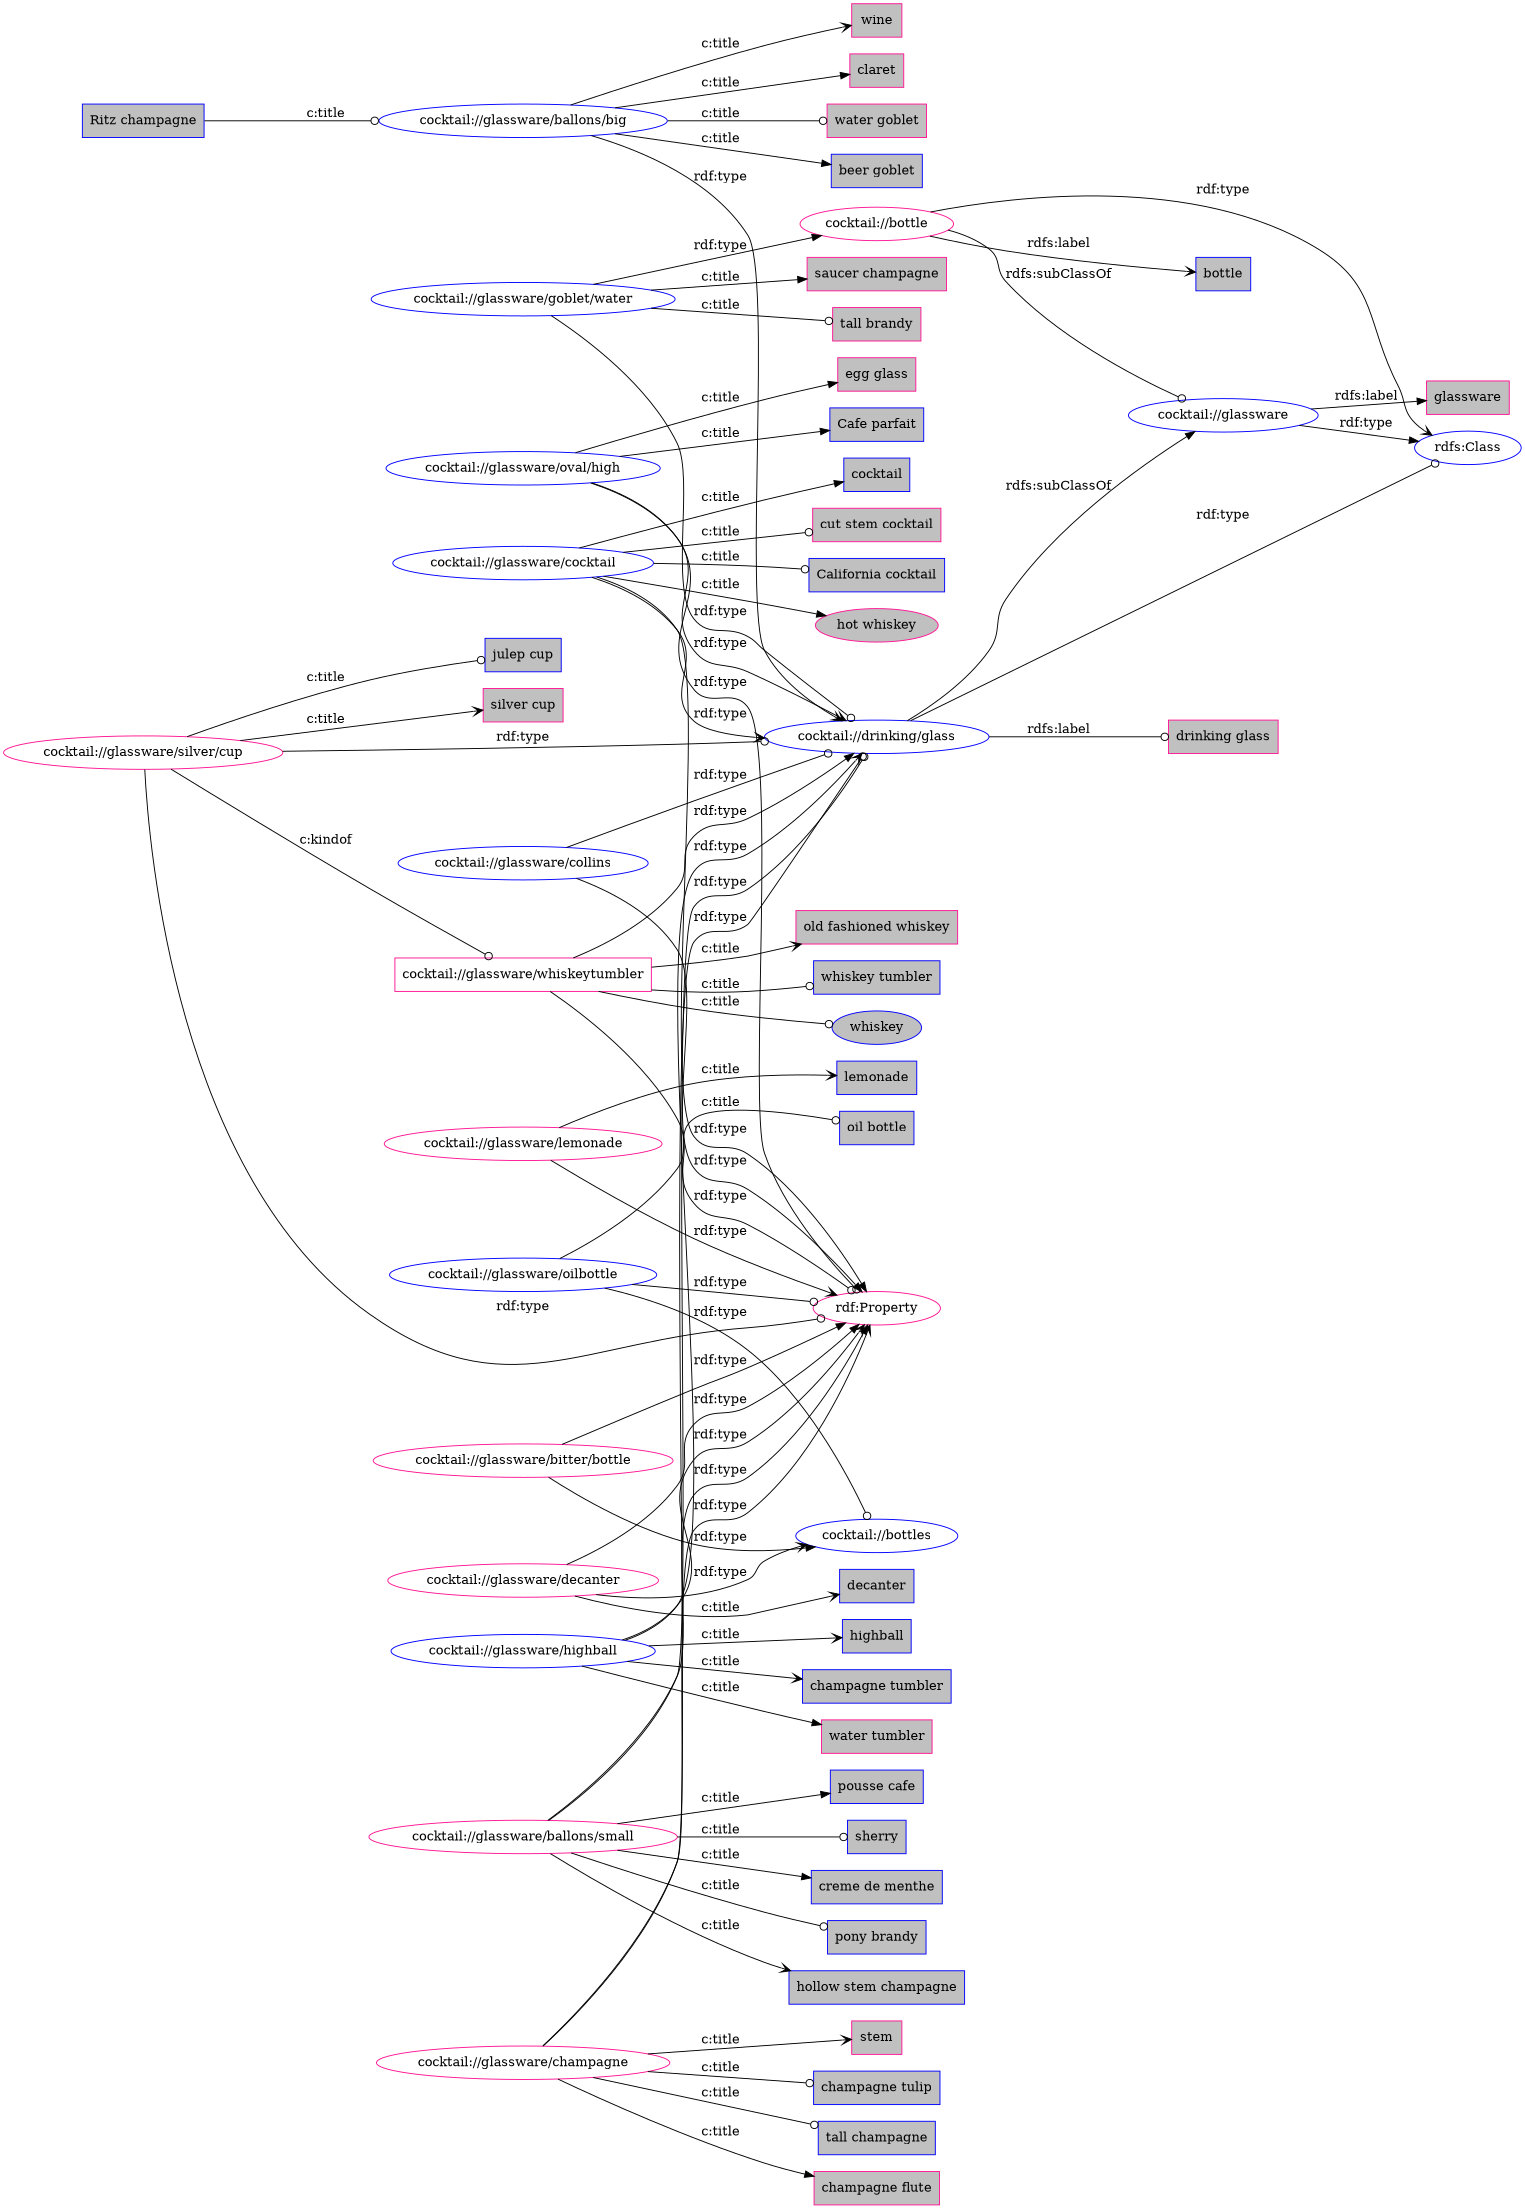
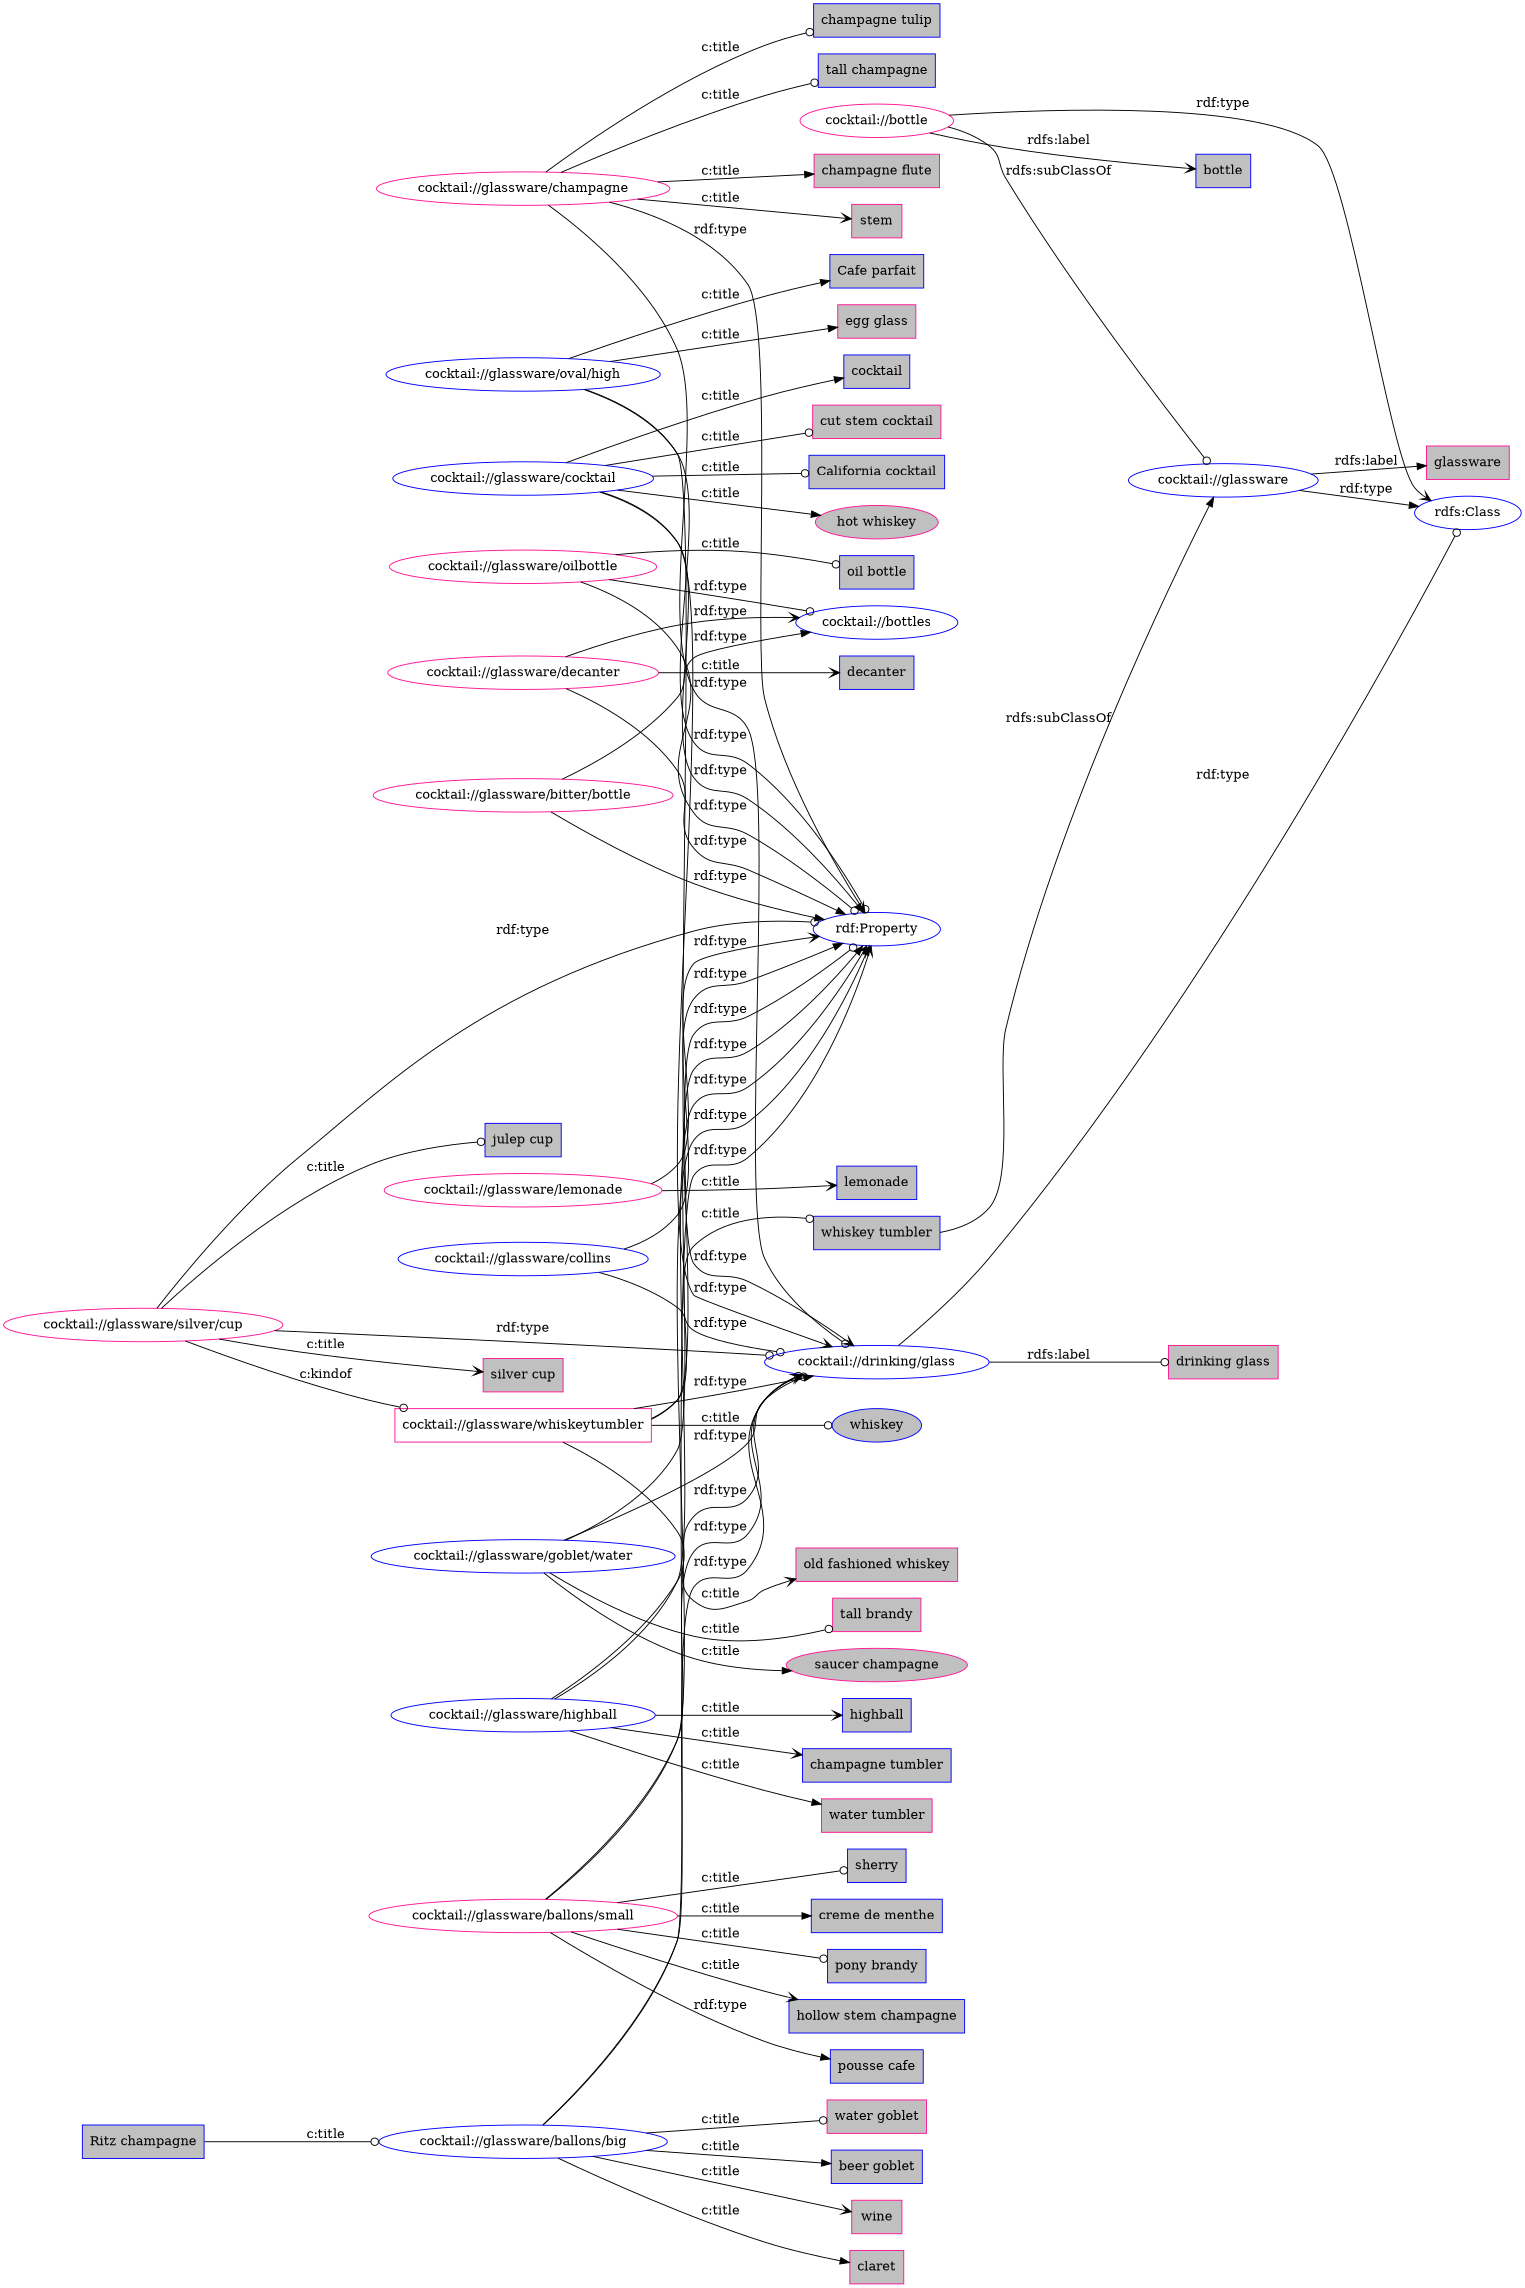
(703, 261) -> (697, 1066)
(877, 274) -> (877, 1665)
(1031, 567) -> (1052, 873)
(523, 1275) -> (523, 567)
(877, 1308) -> (877, 929)
none -> (681, 1524)
(721, 1798) -> (721, 2006)
